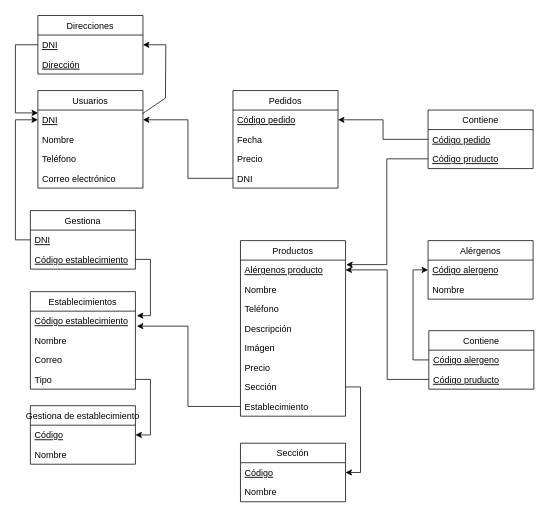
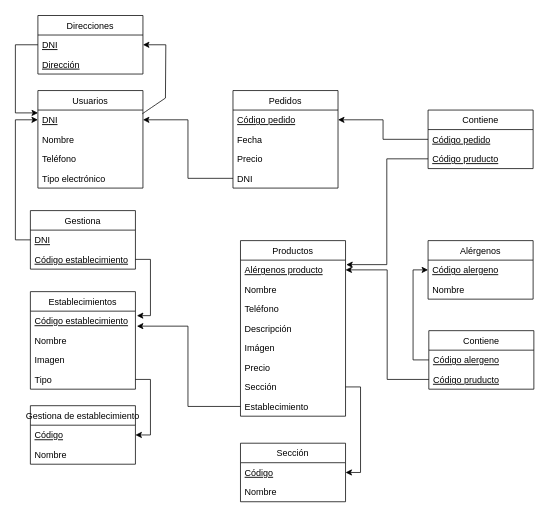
(84, 179) -> (78, 179)
(50, 360) -> (50, 360)
